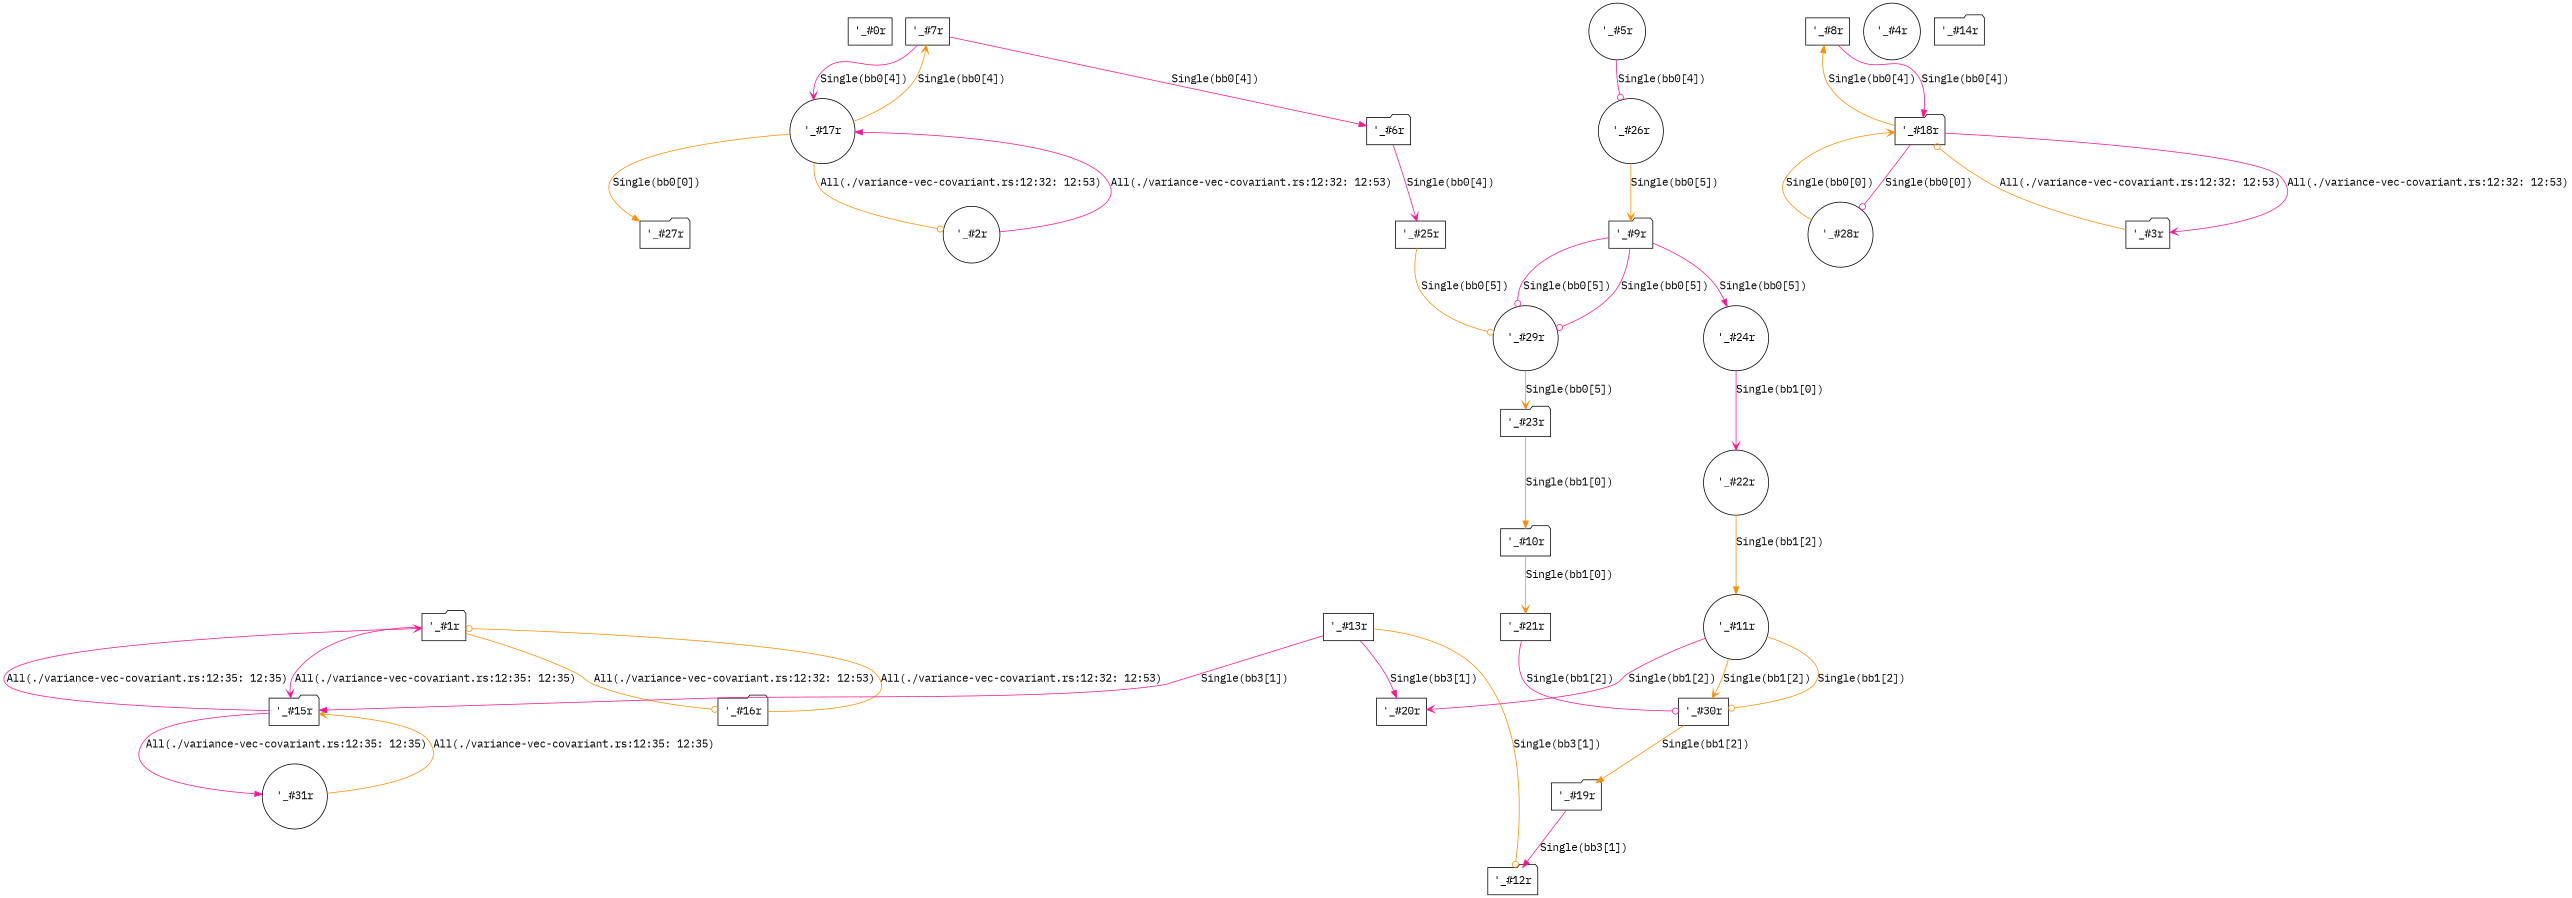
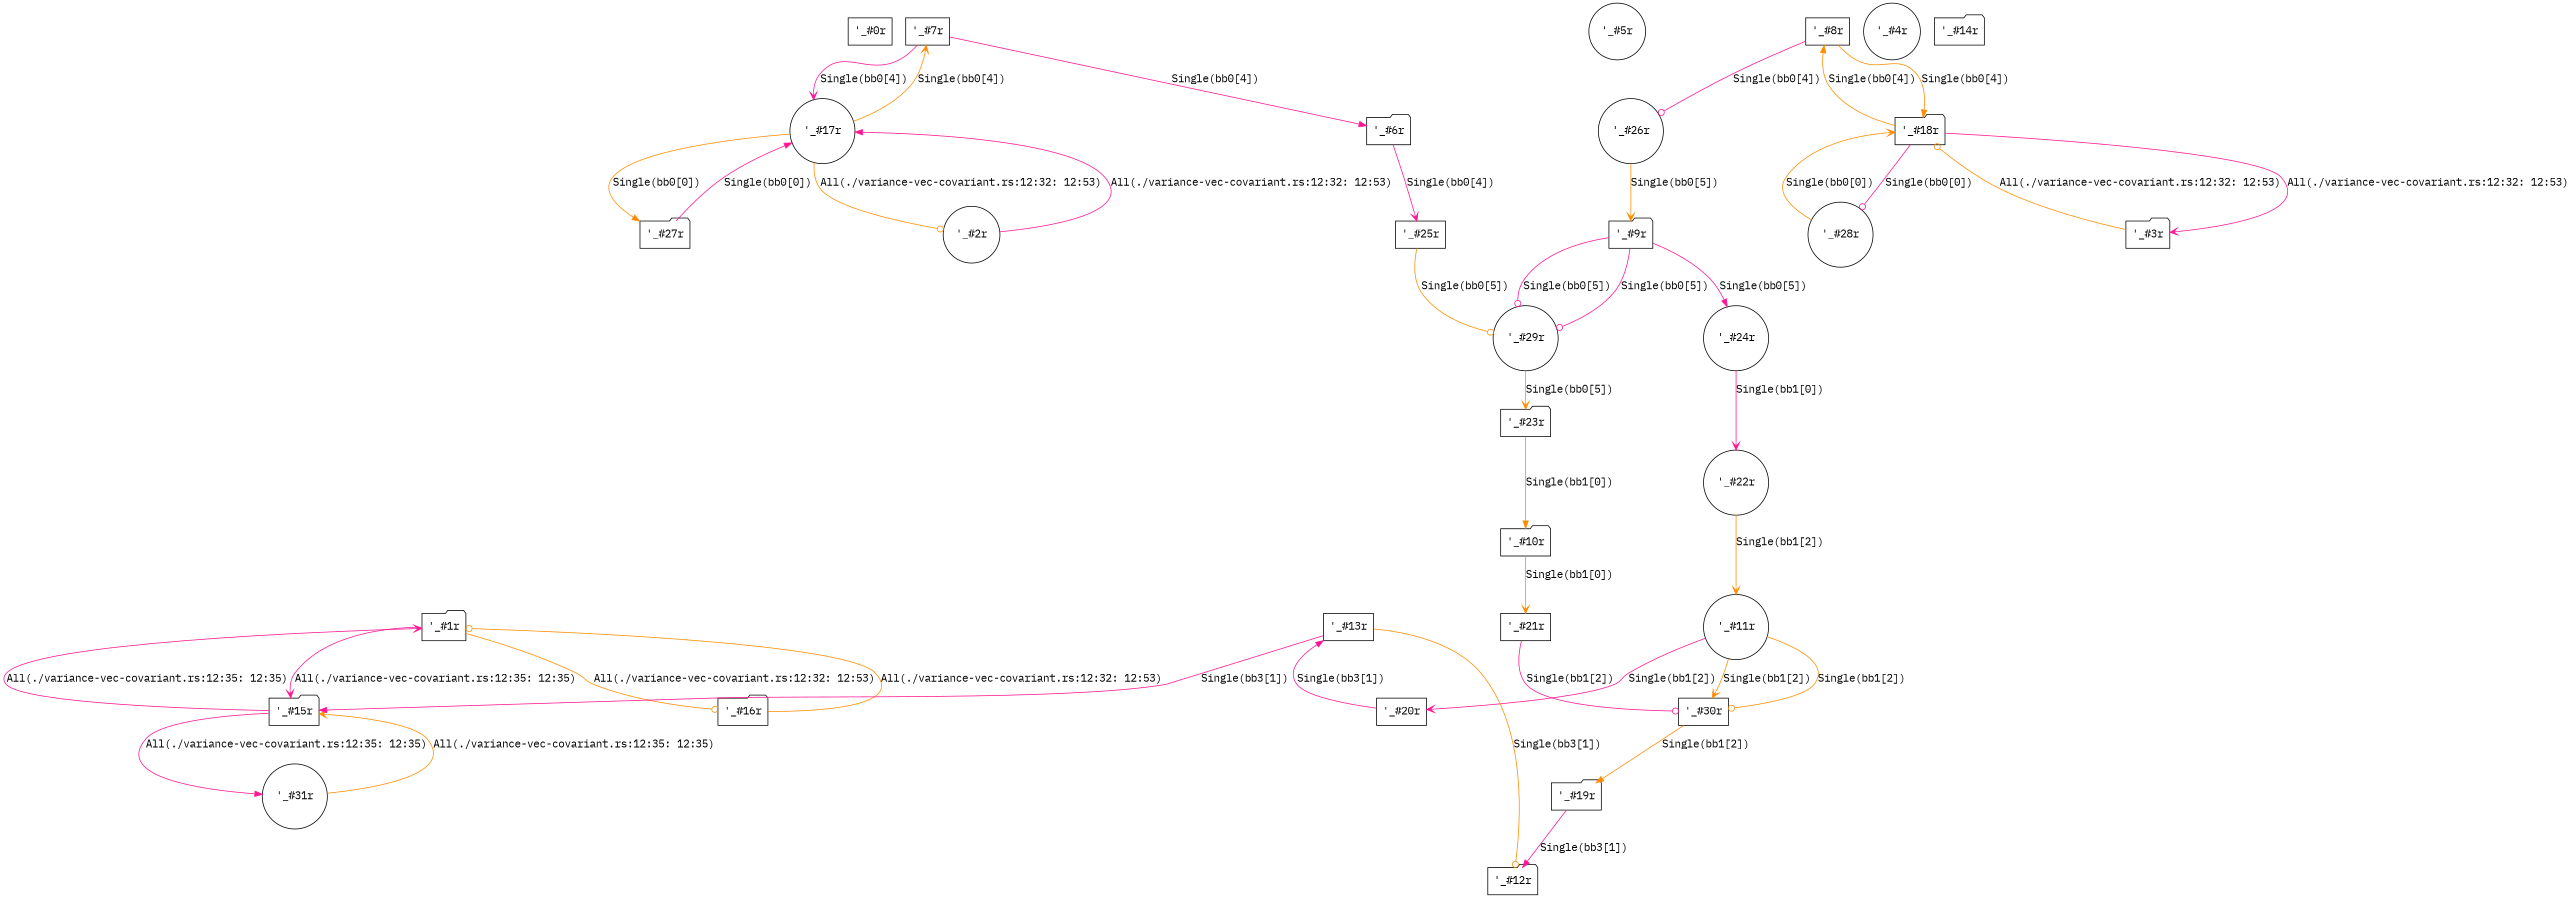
(1895, 64) -> (1895, 64)
(1617, 77) -> (1733, 73)
none -> (726, 176)
(1736, 551) -> (1736, 551)
(1379, 664) -> (1311, 693)
